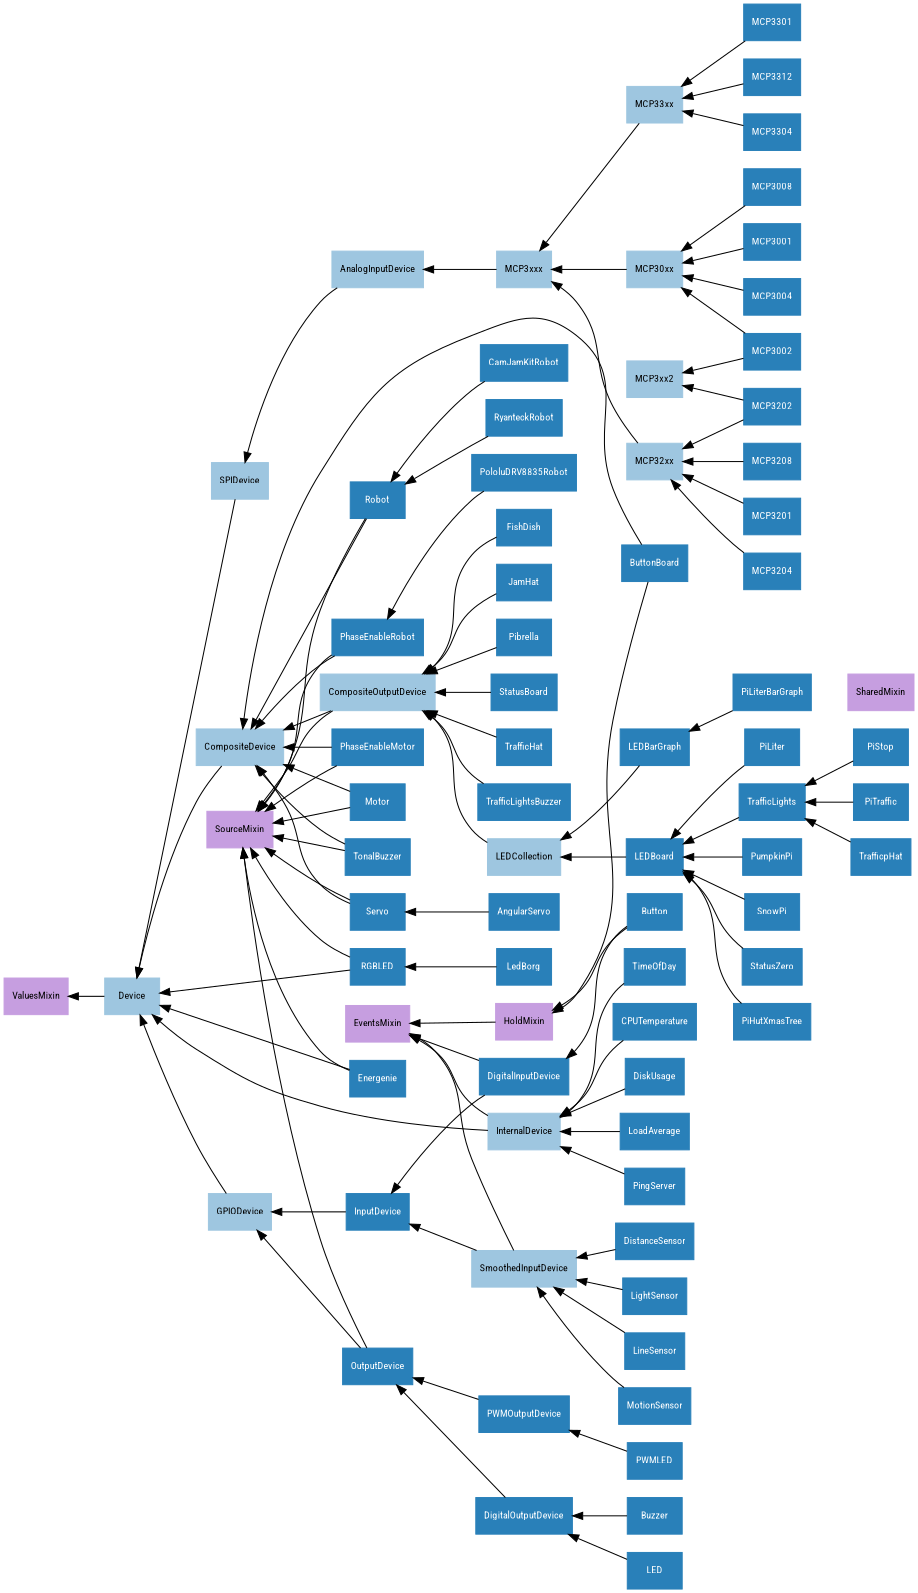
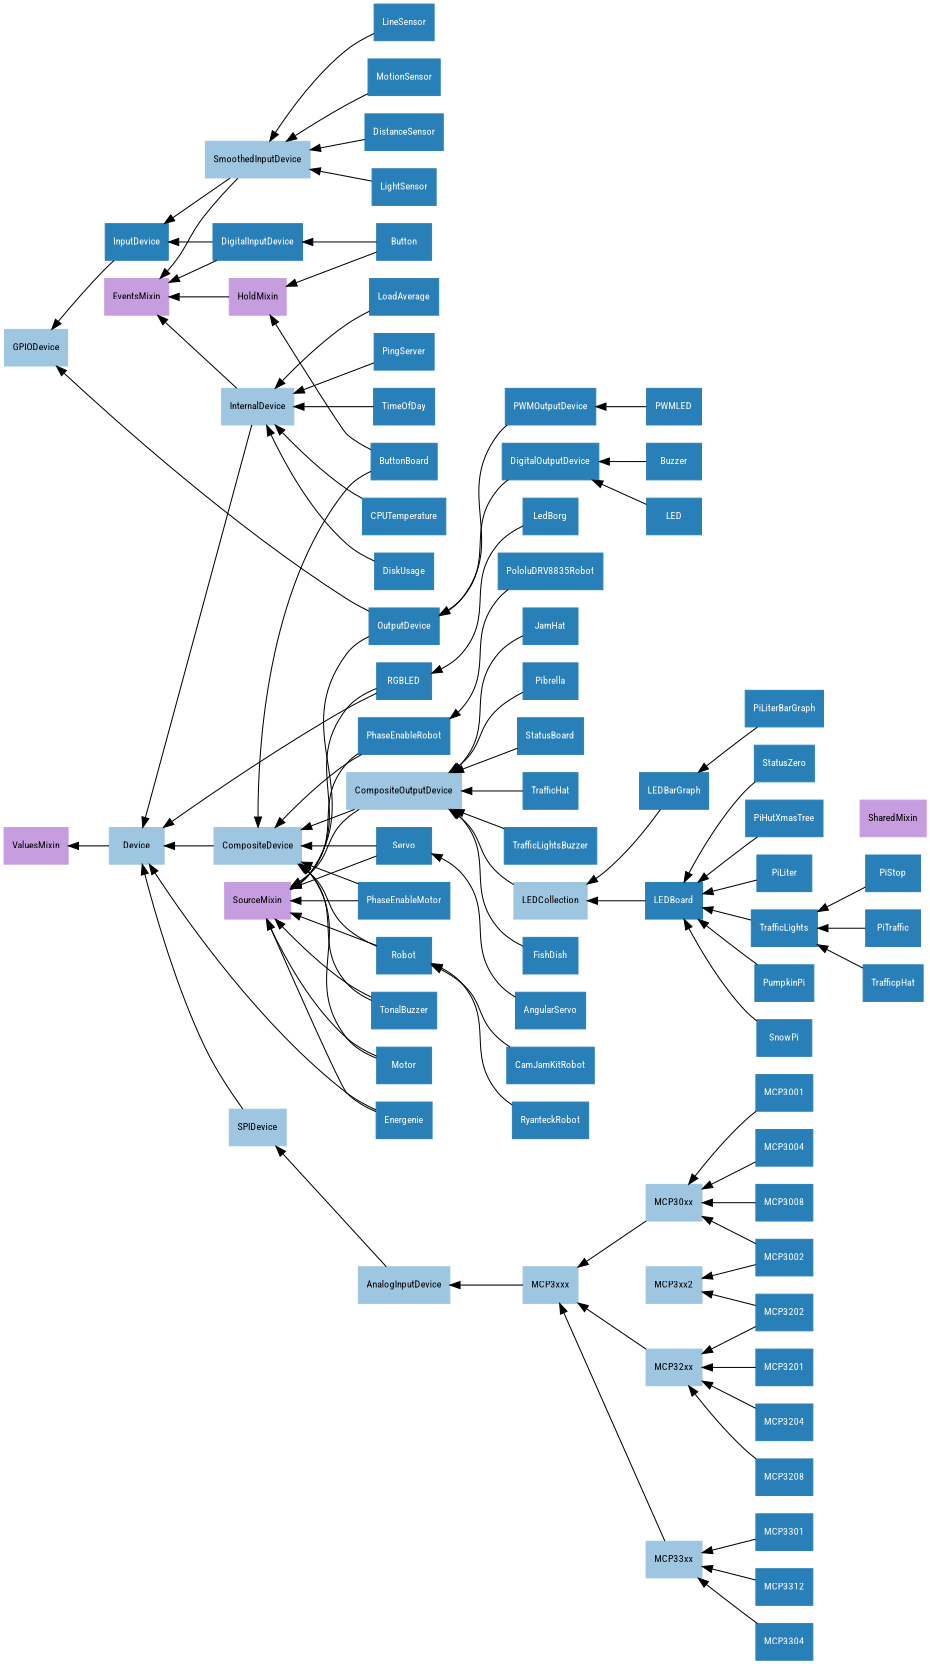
(180, 1112) -> none
